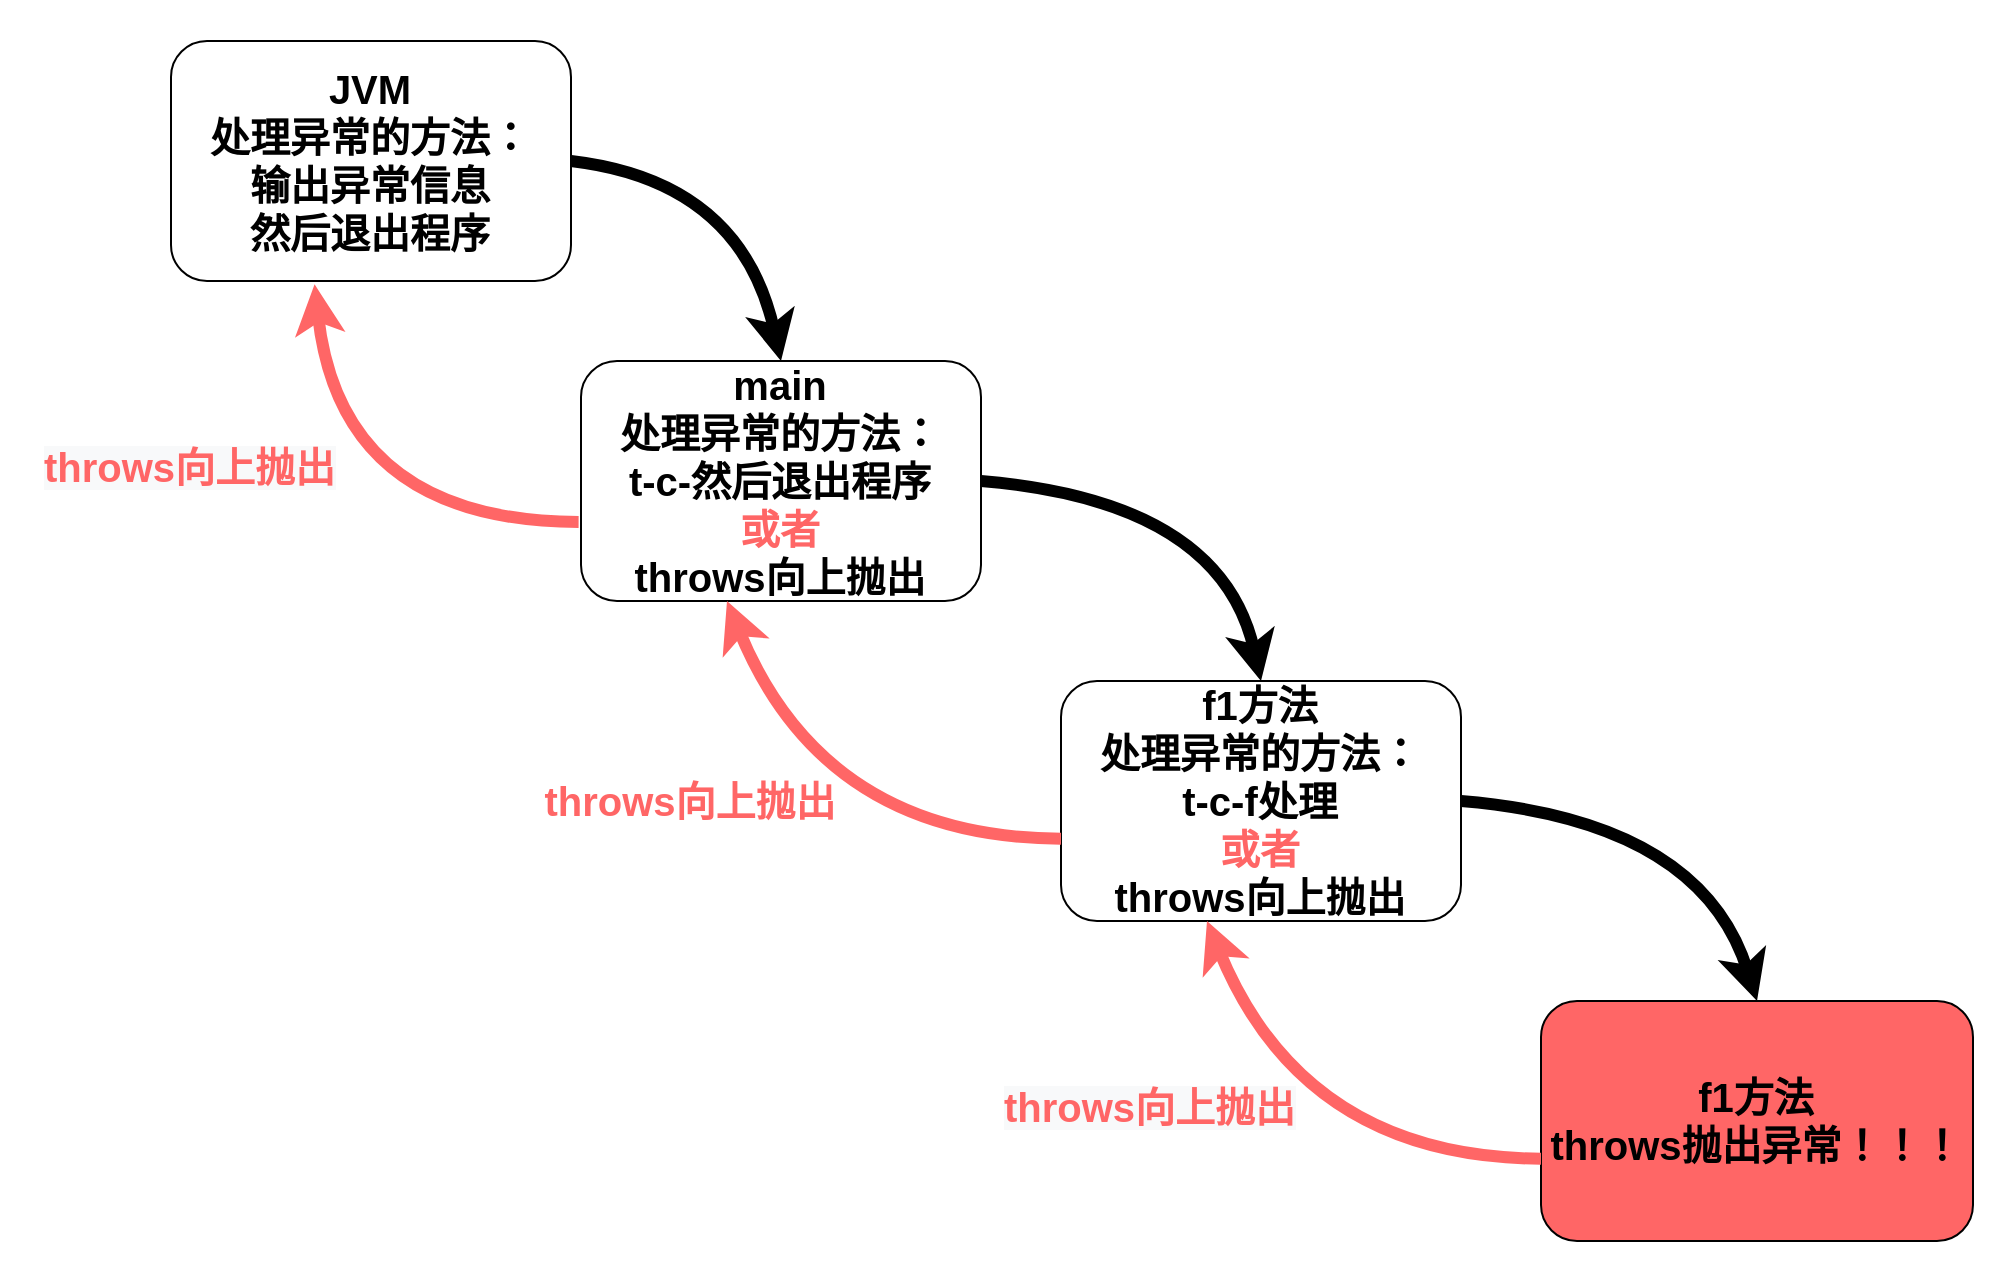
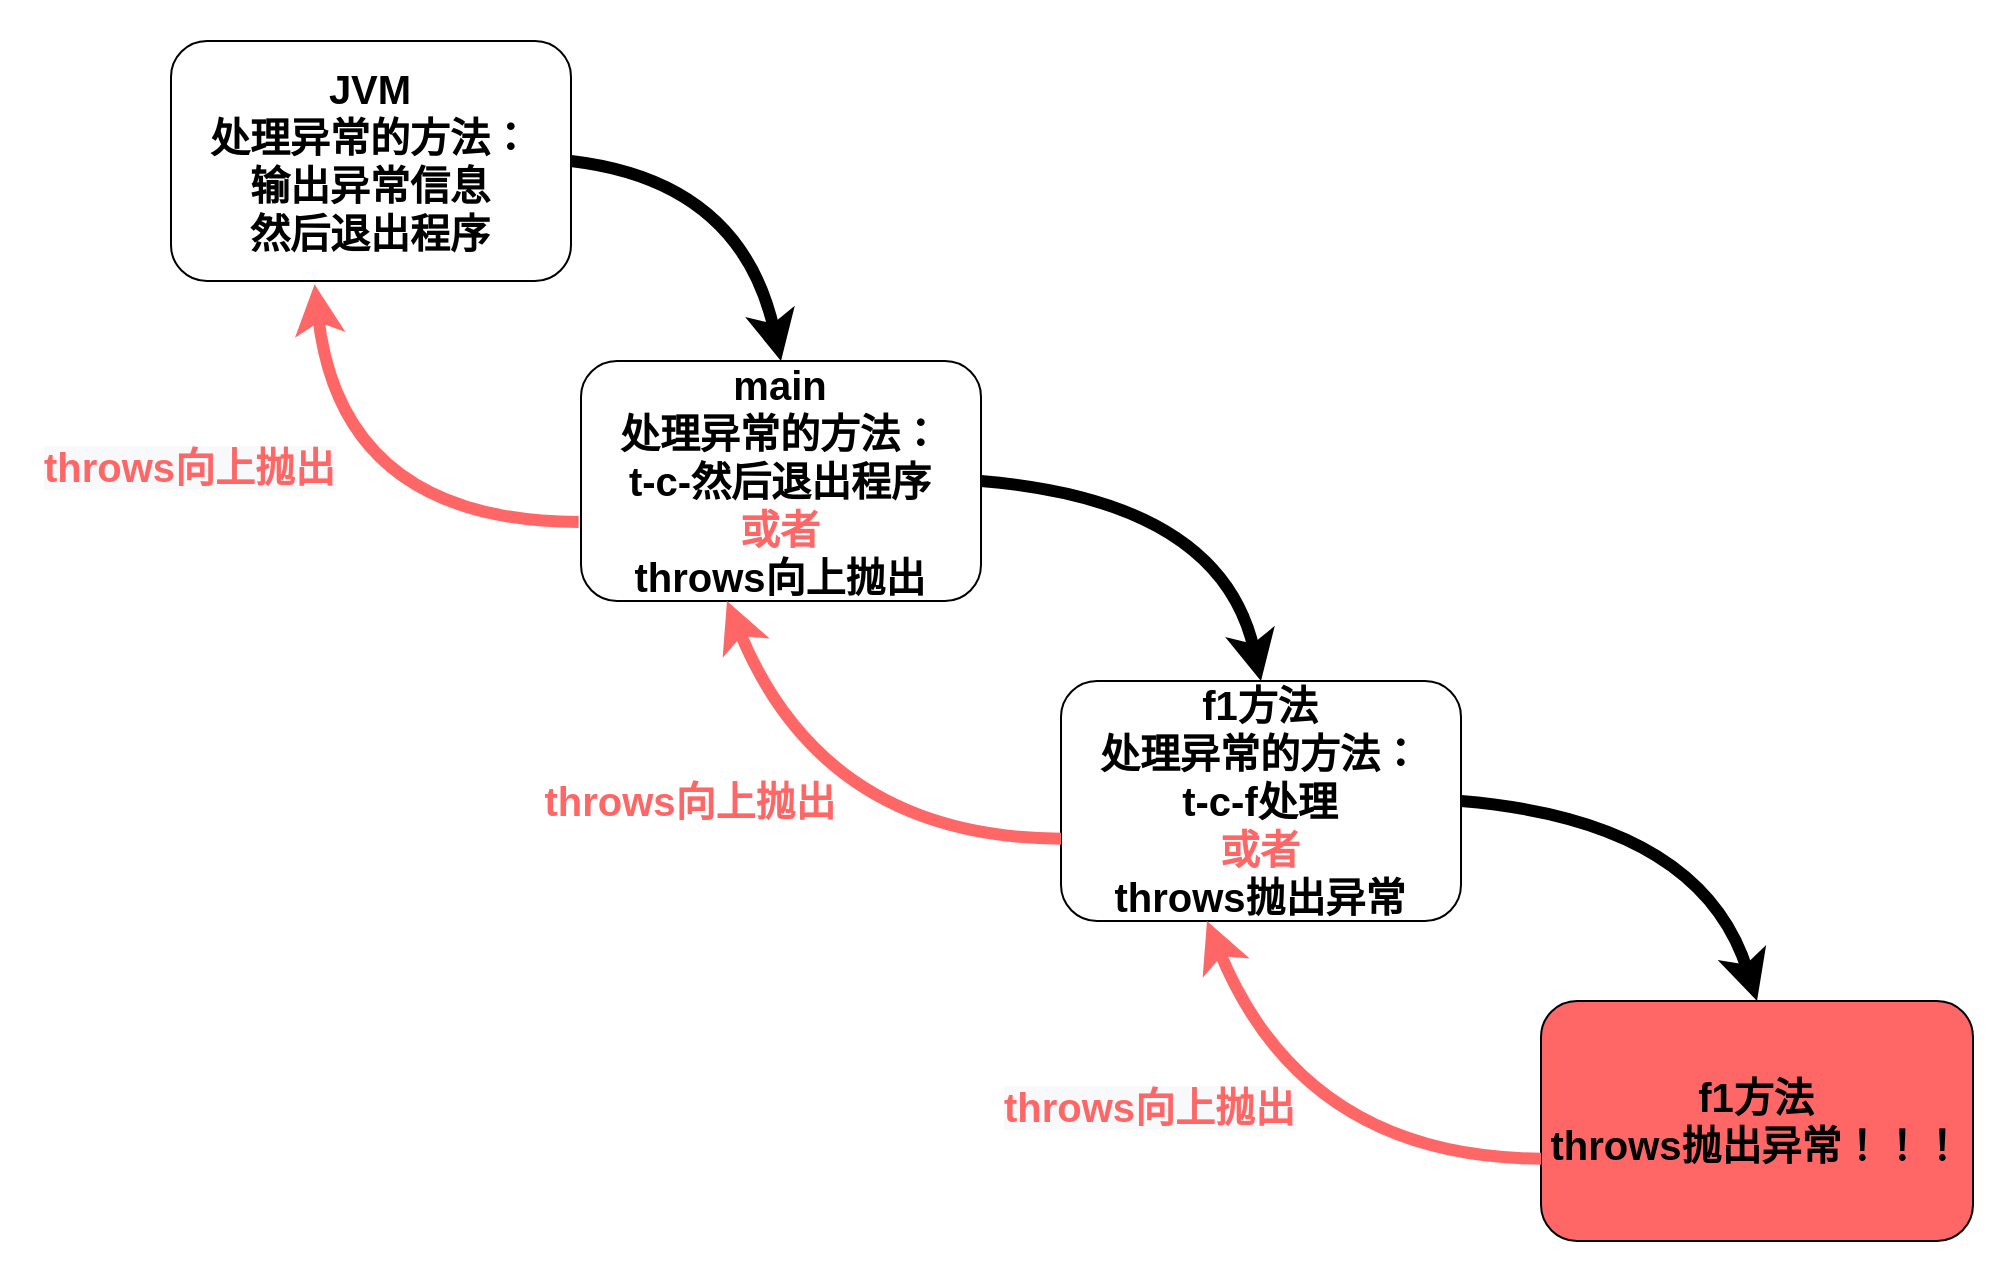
(1261, 801) -> (1261, 801)
